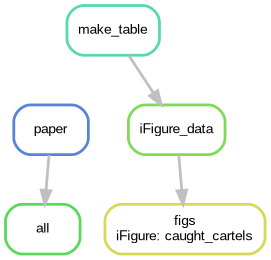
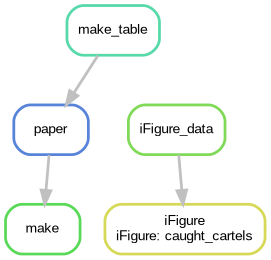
(141, 74) -> (86, 74)
(43, 229) -> (43, 229)
(185, 229) -> (185, 229)
